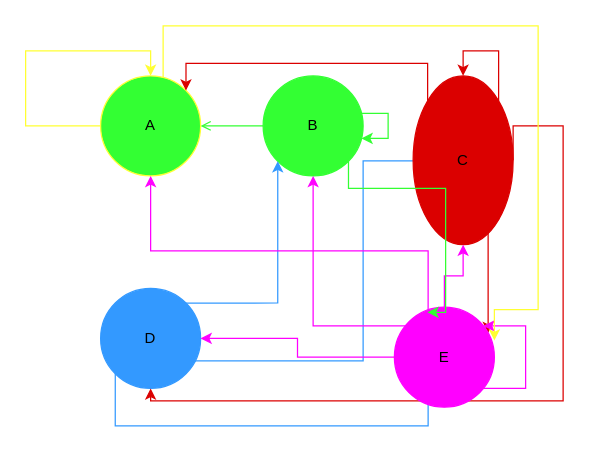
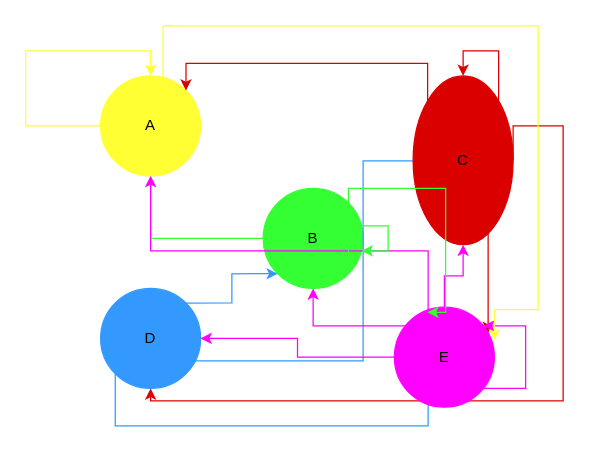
(151, 126) -> (151, 126)
(313, 126) -> (313, 238)
